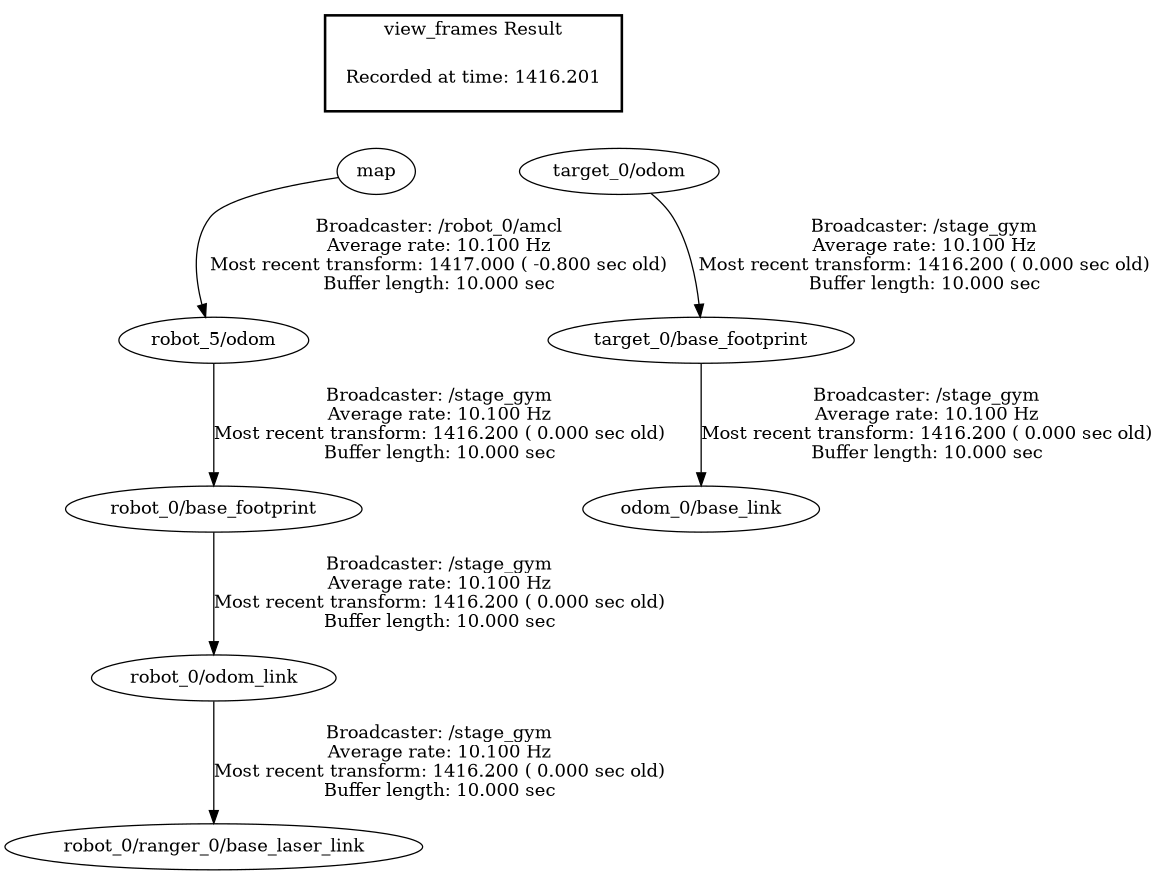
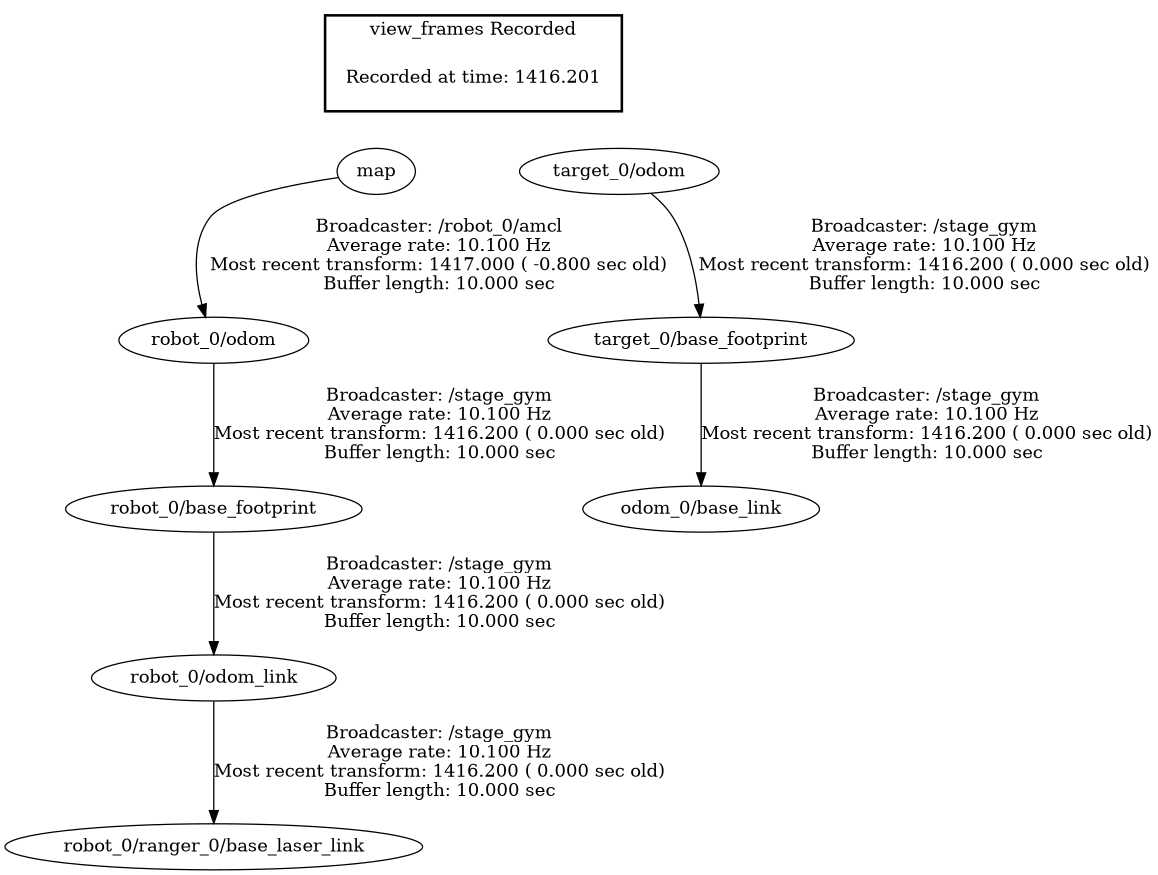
(473, 30) -> (473, 30)
(214, 340) -> (214, 340)
